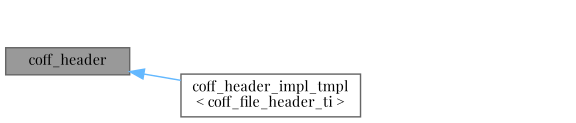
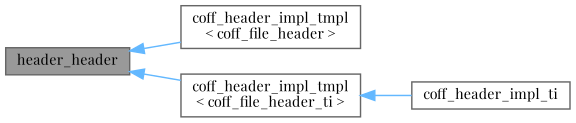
none -> (271, 27)
(68, 61) -> (68, 61)
none -> (491, 95)
